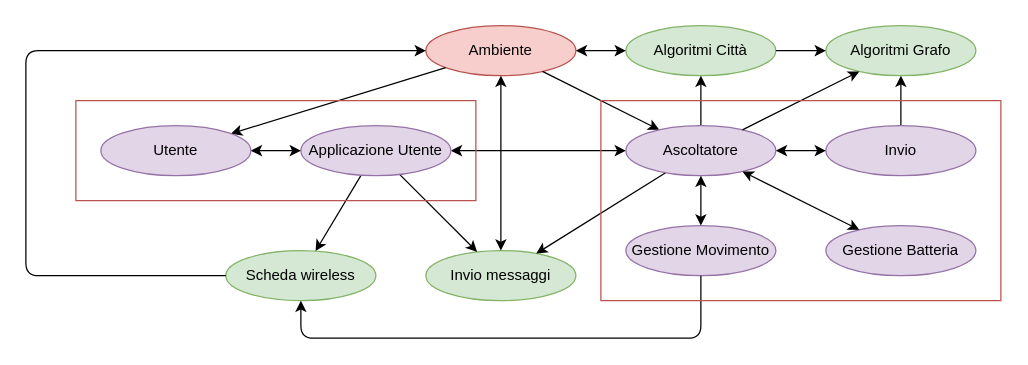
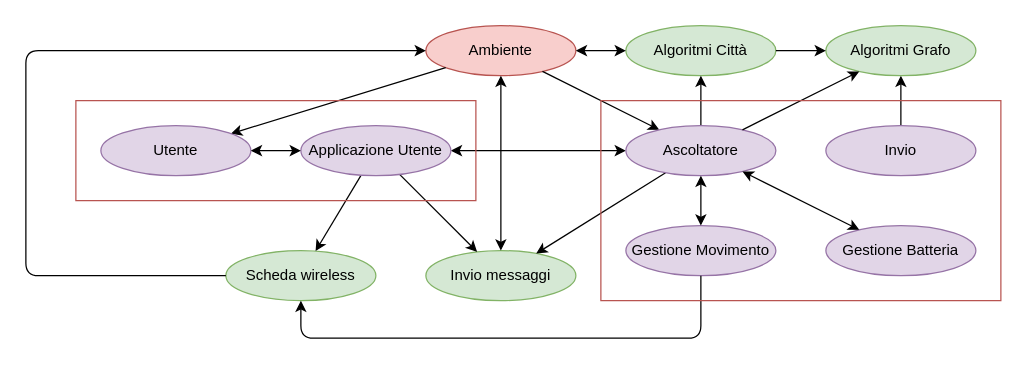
(801, 151) -> none
